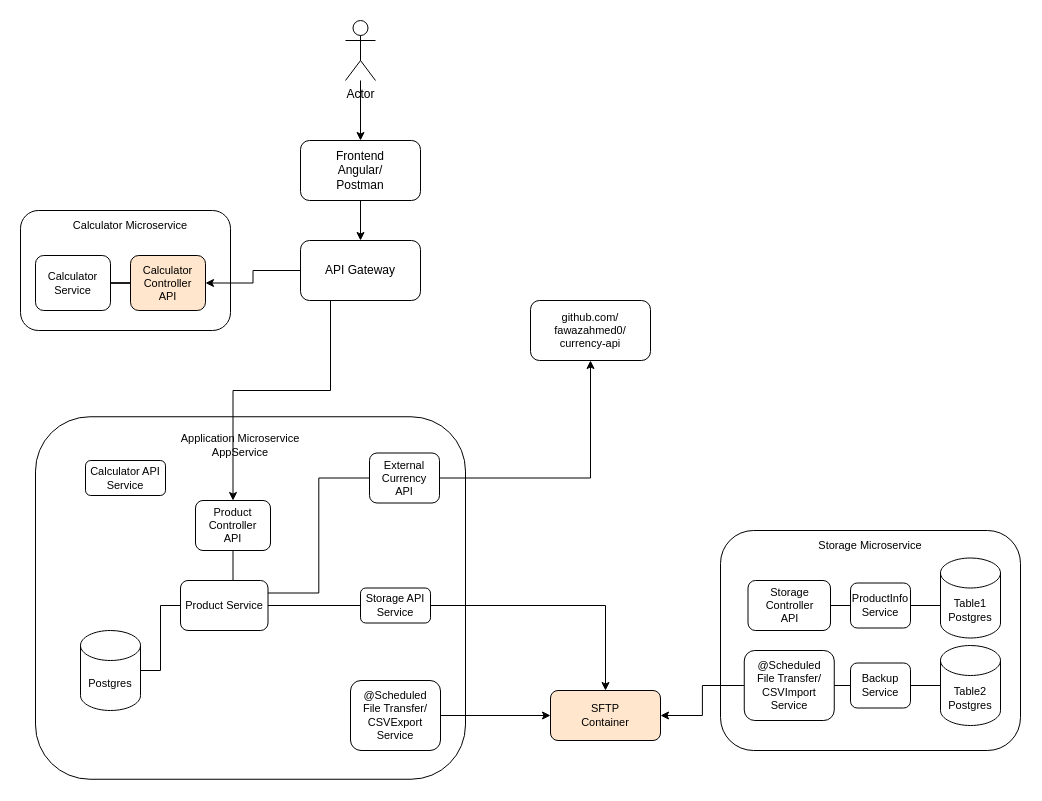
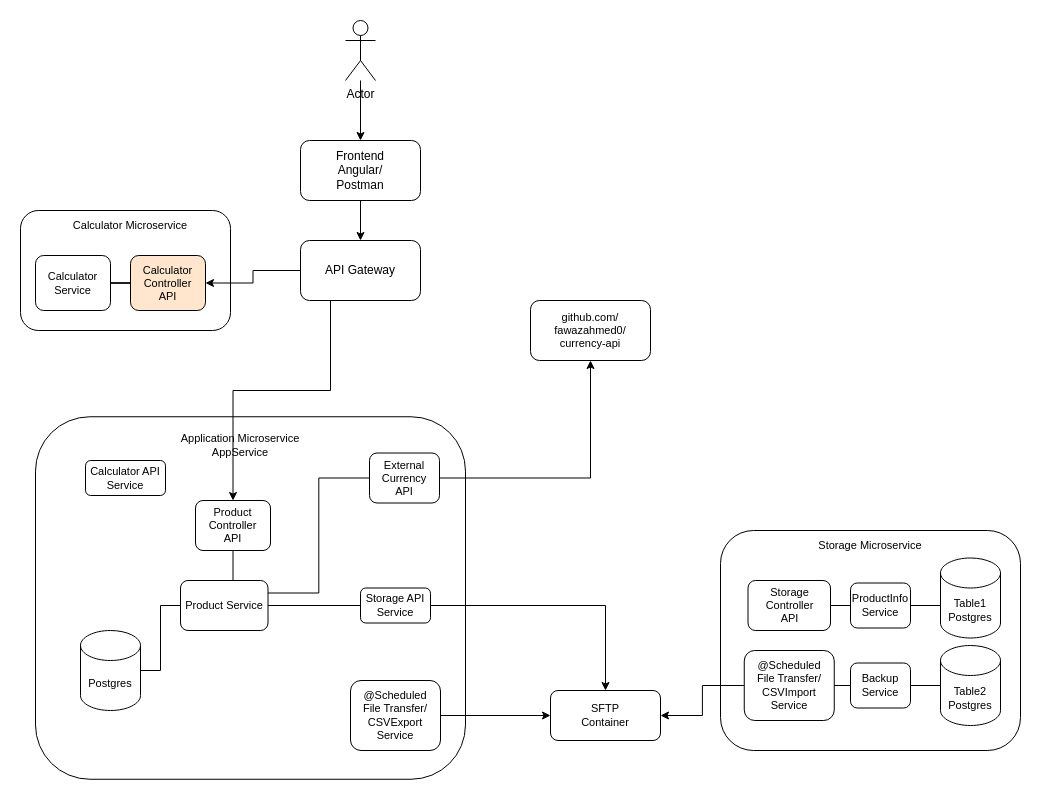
(606, 716) -> (606, 716)
